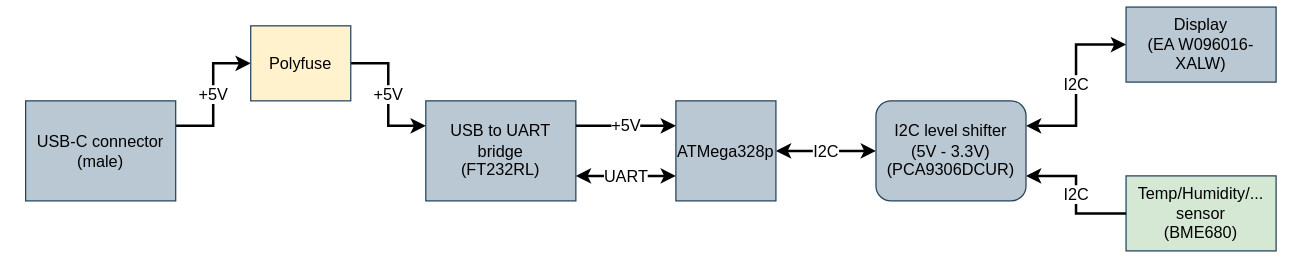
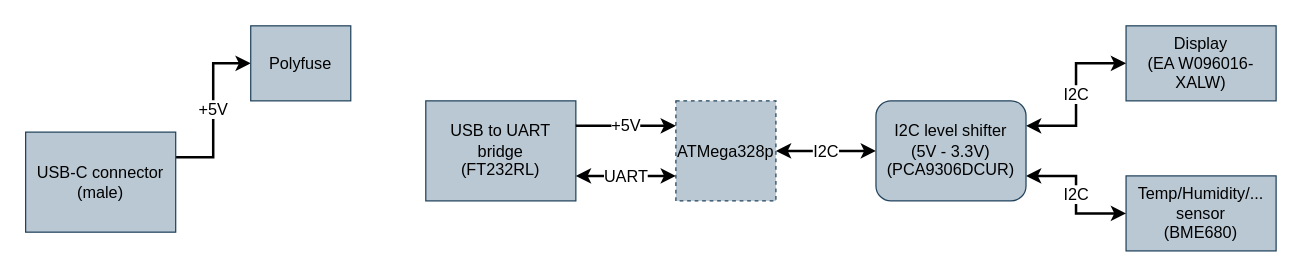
(1201, 44) -> (1201, 63)
(301, 63) -> (301, 63)
(388, 89) -> none
(101, 151) -> (101, 182)
(726, 151) -> (726, 151)
(1118, 213) -> (1113, 213)
(1201, 213) -> (1201, 213)
